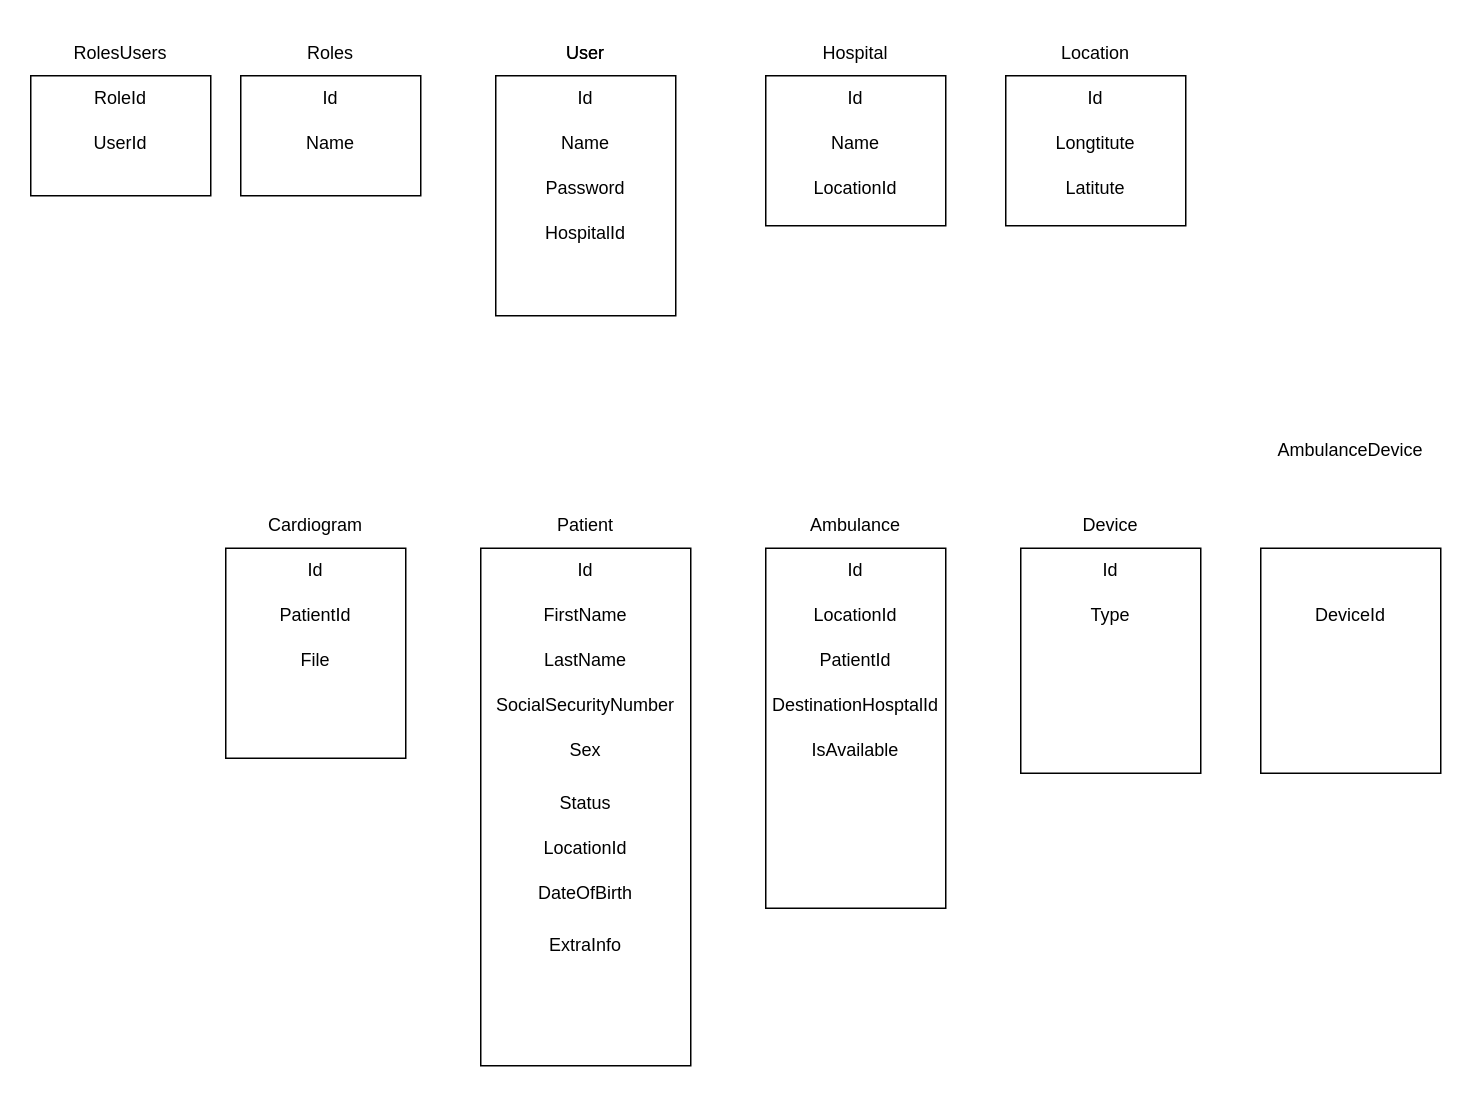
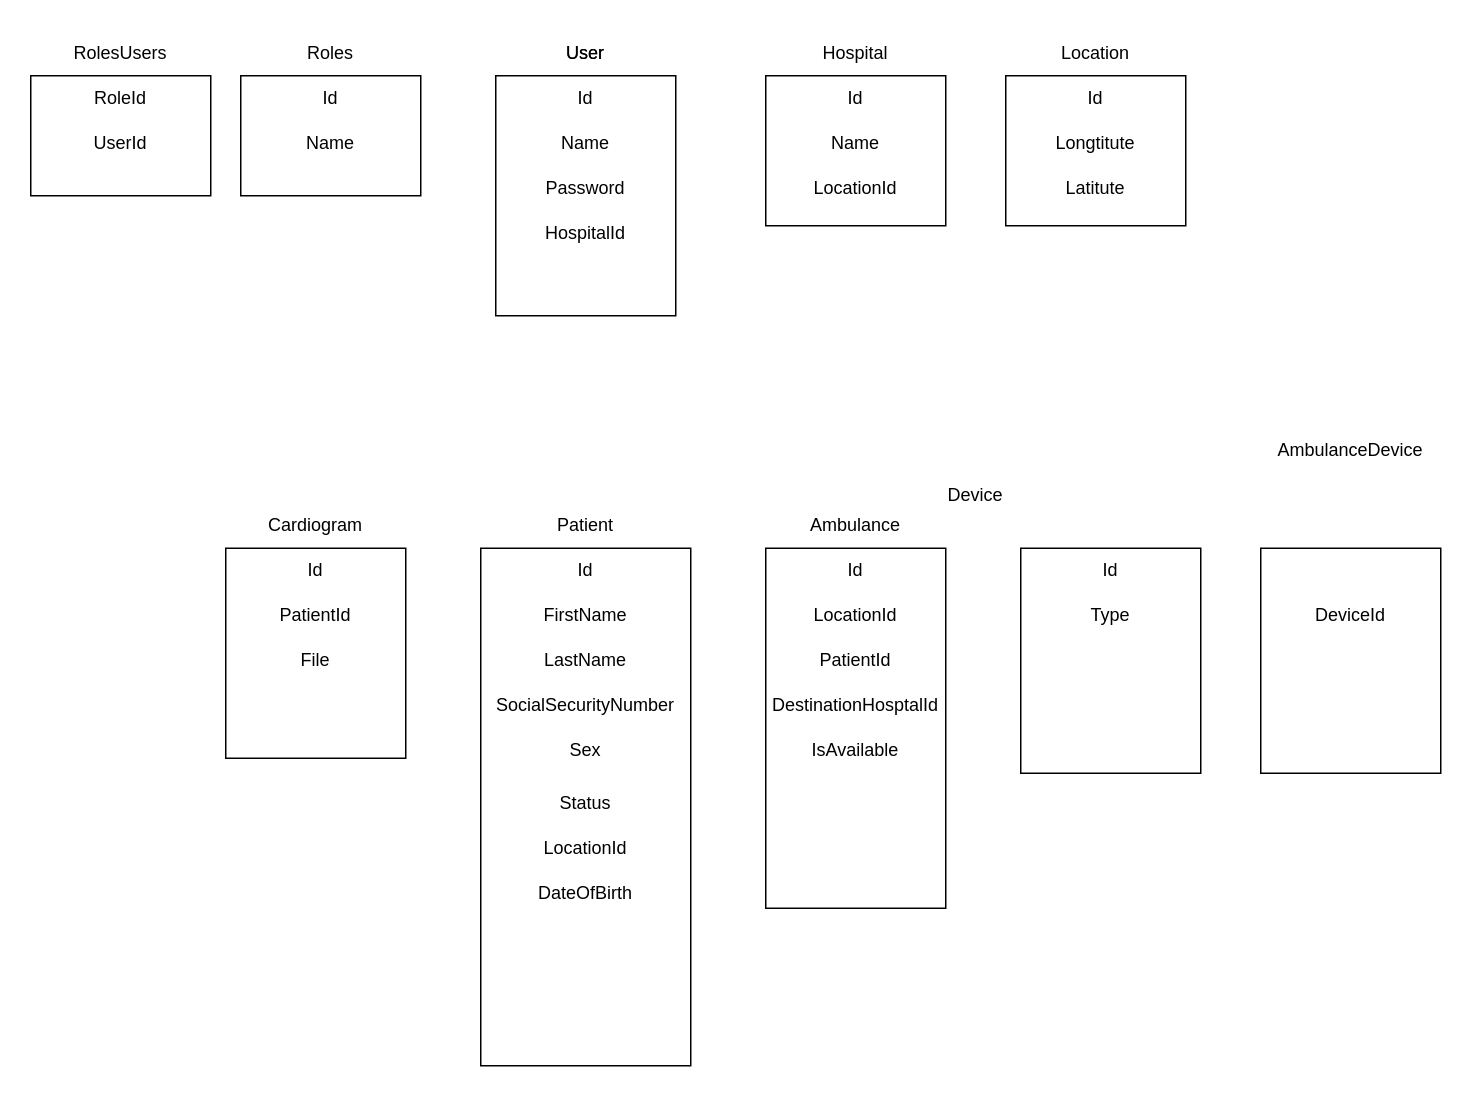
(1111, 526) -> (976, 496)
(586, 946) -> none
